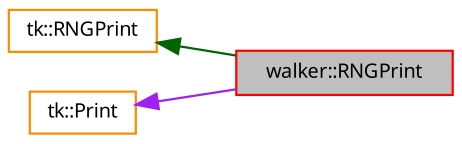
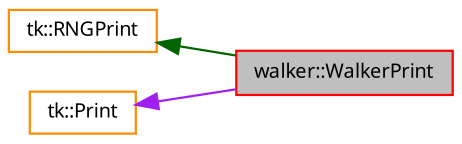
(344, 73) -> (344, 73)
